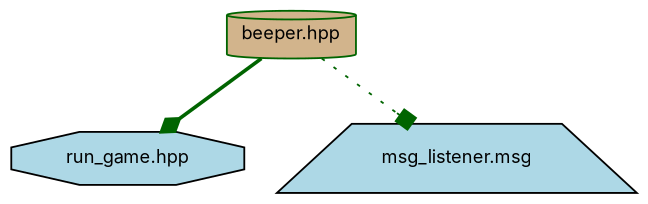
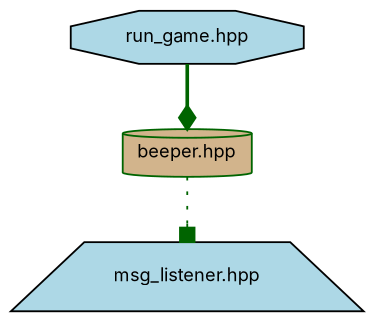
(220, 89) -> (187, 85)
(457, 158) -> (187, 277)
